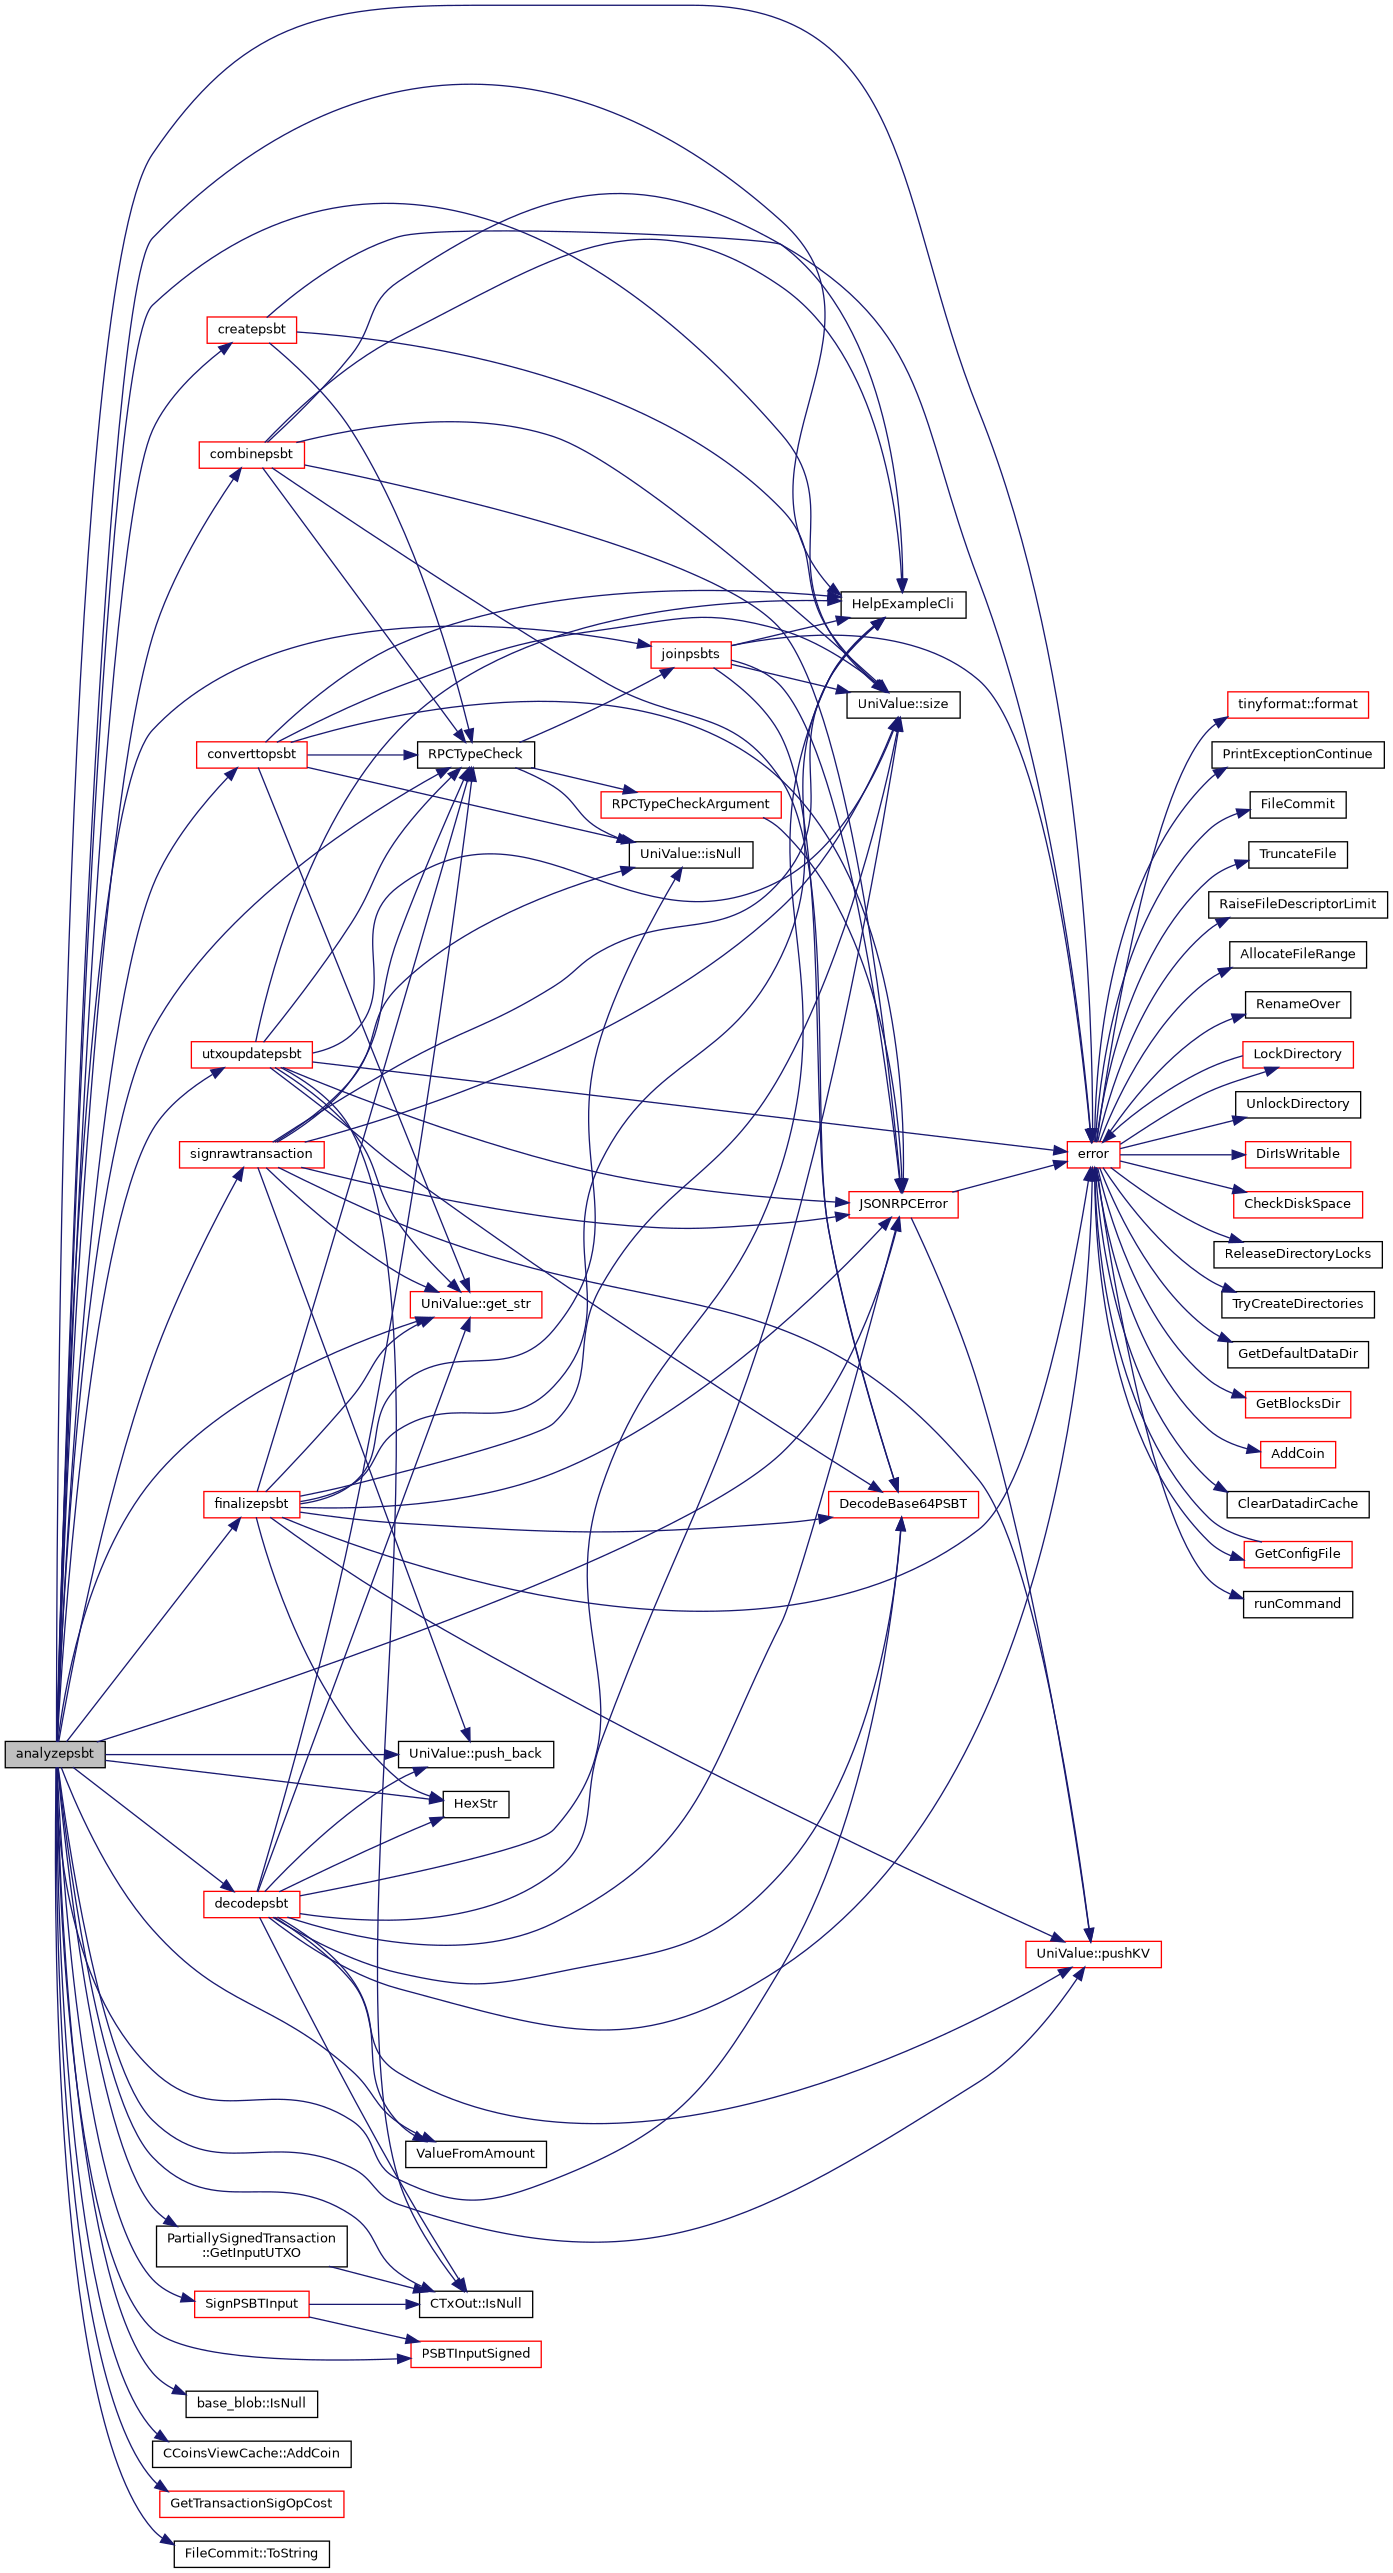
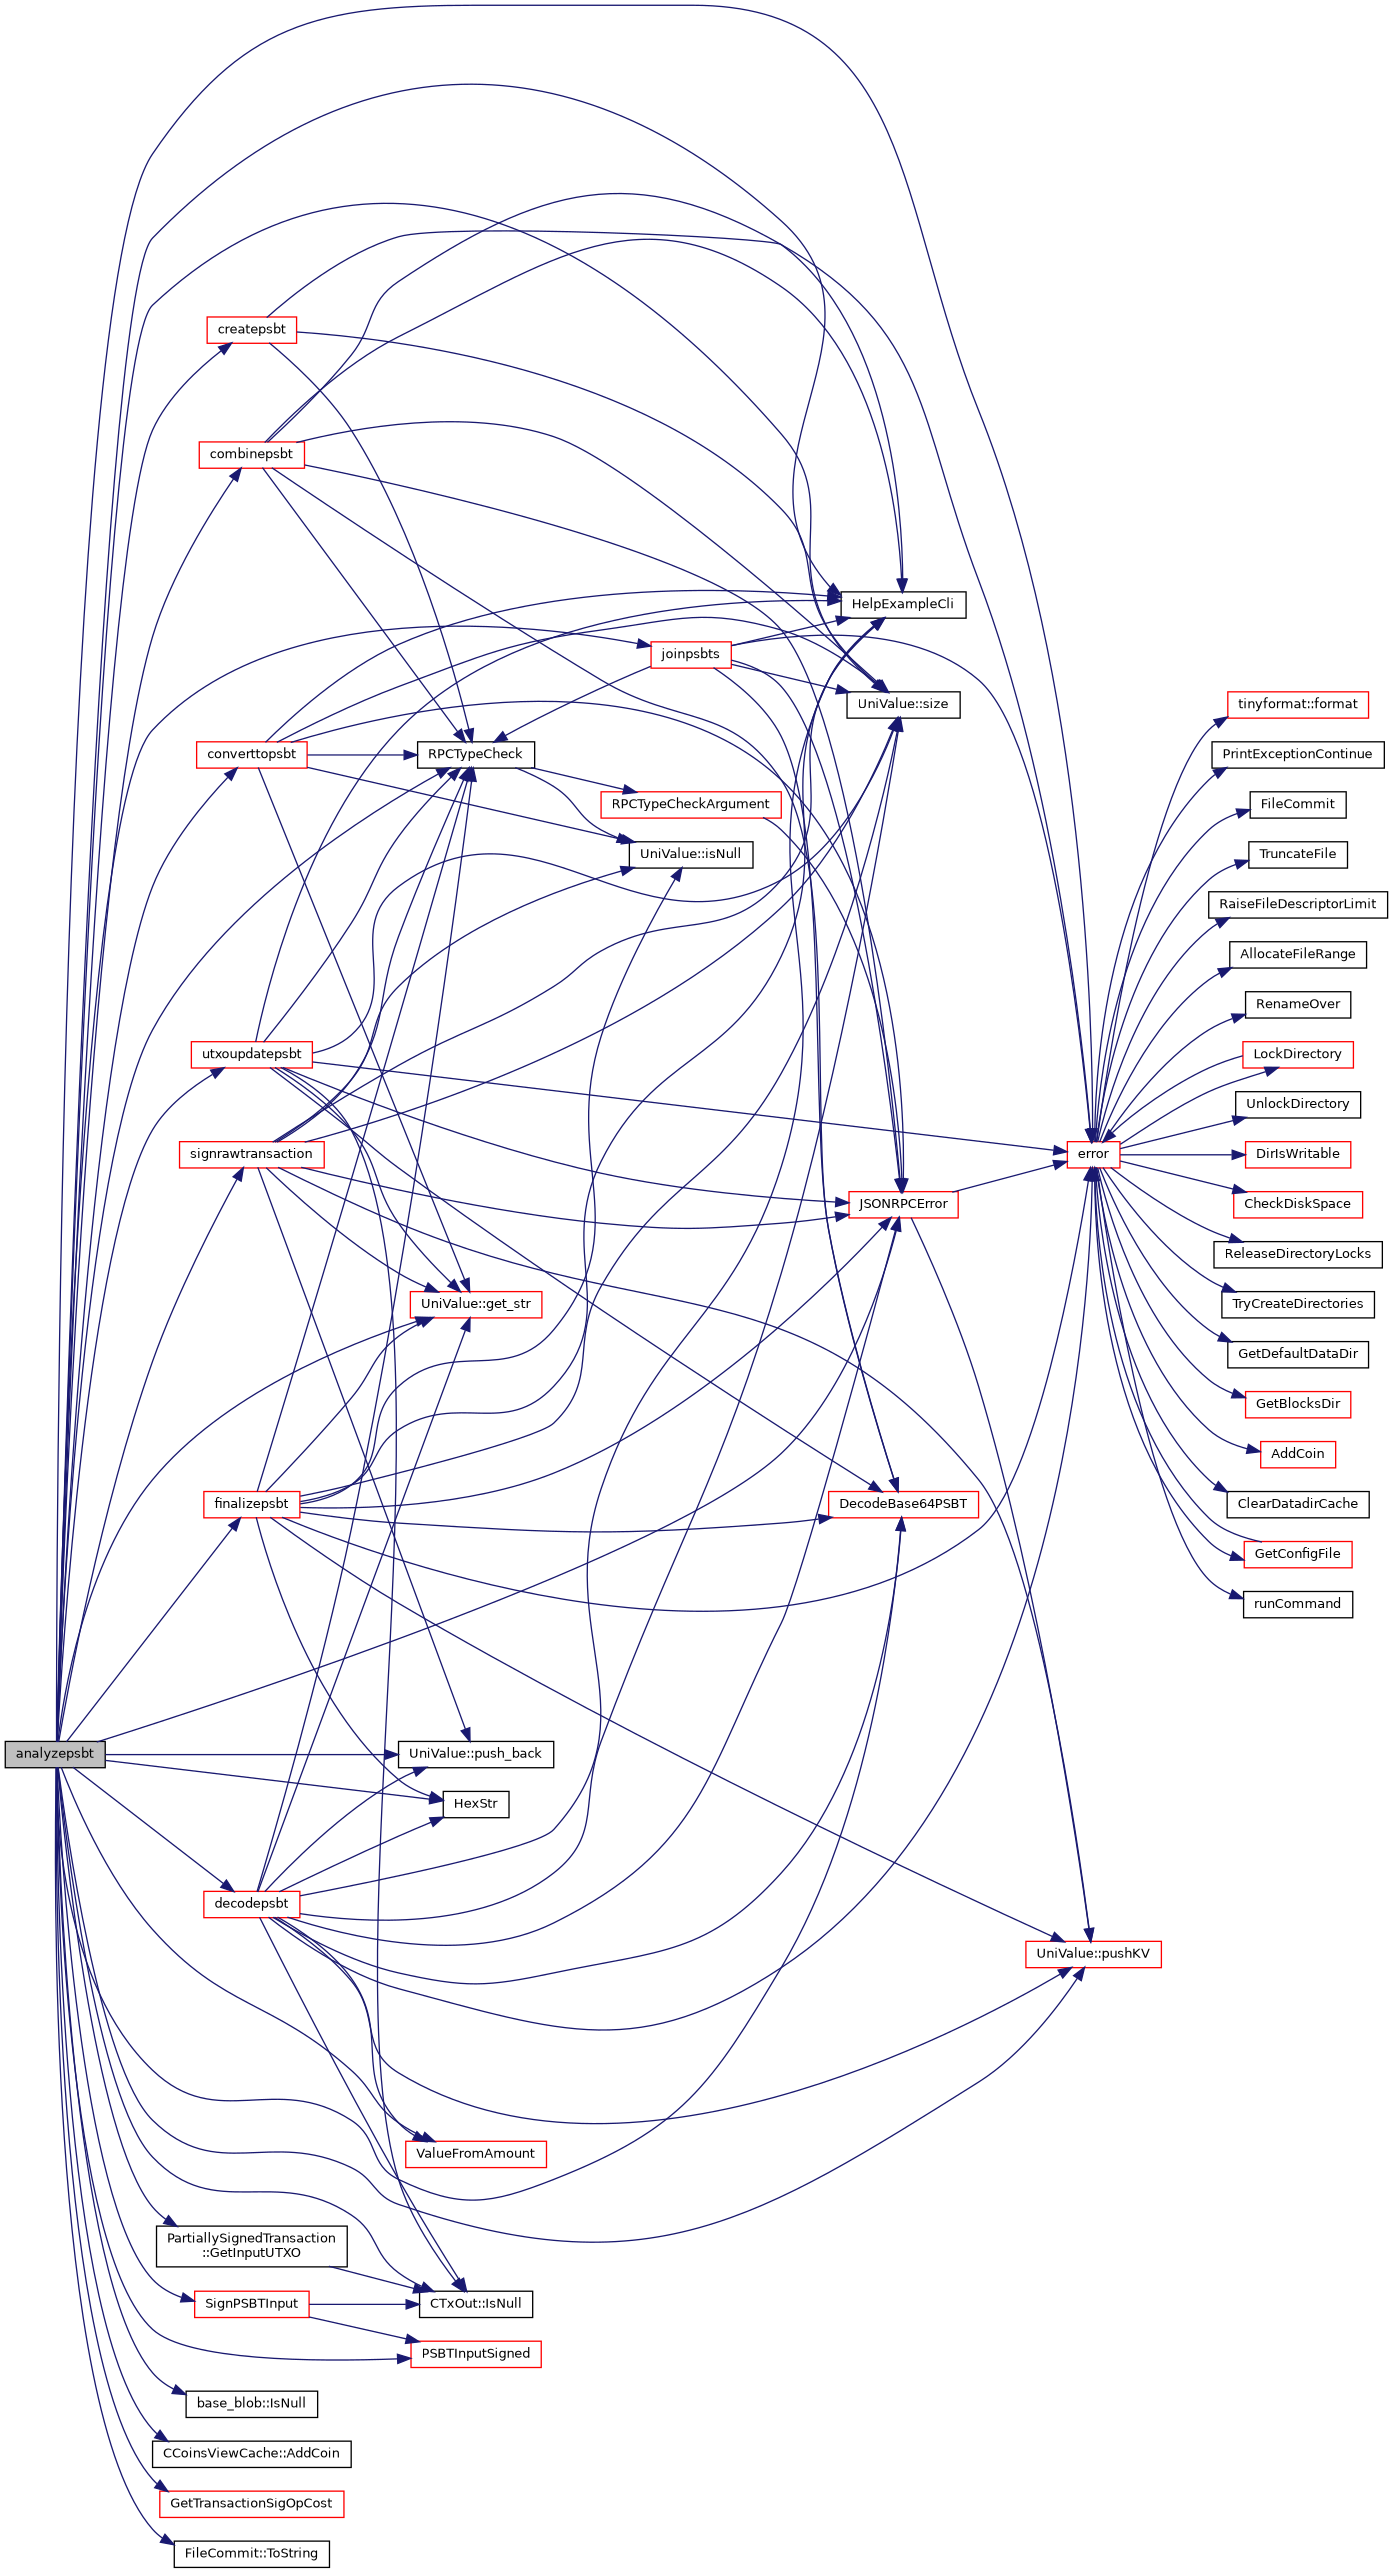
(588, 712) -> (588, 694)
(476, 2154) -> (476, 2154)
